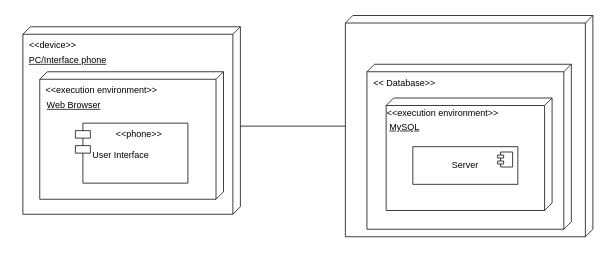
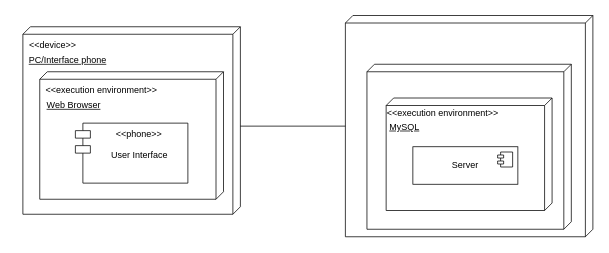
(404, 83) -> none
(120, 155) -> (138, 155)
